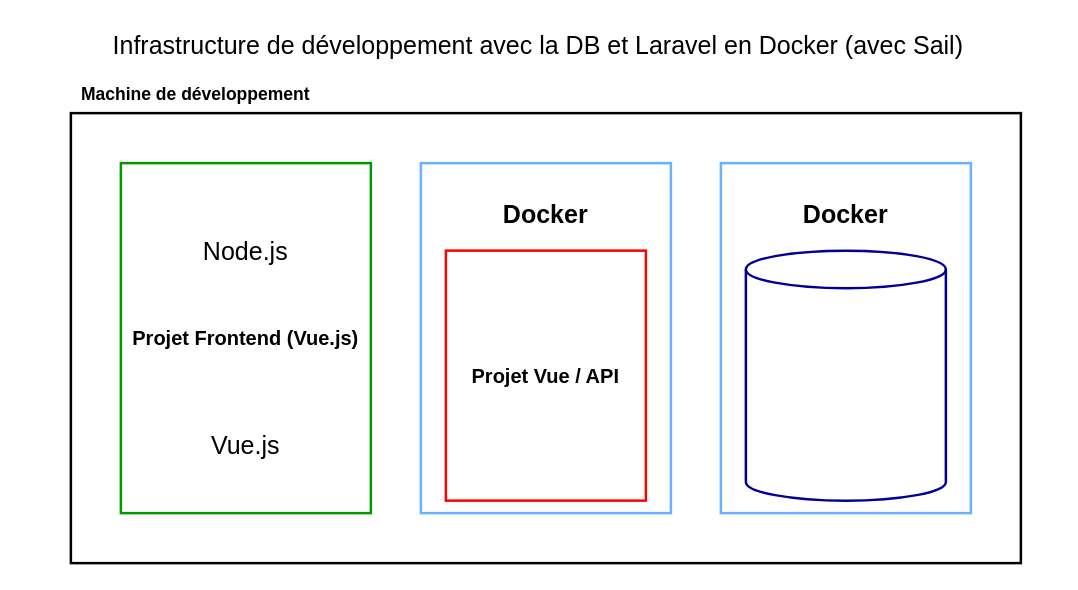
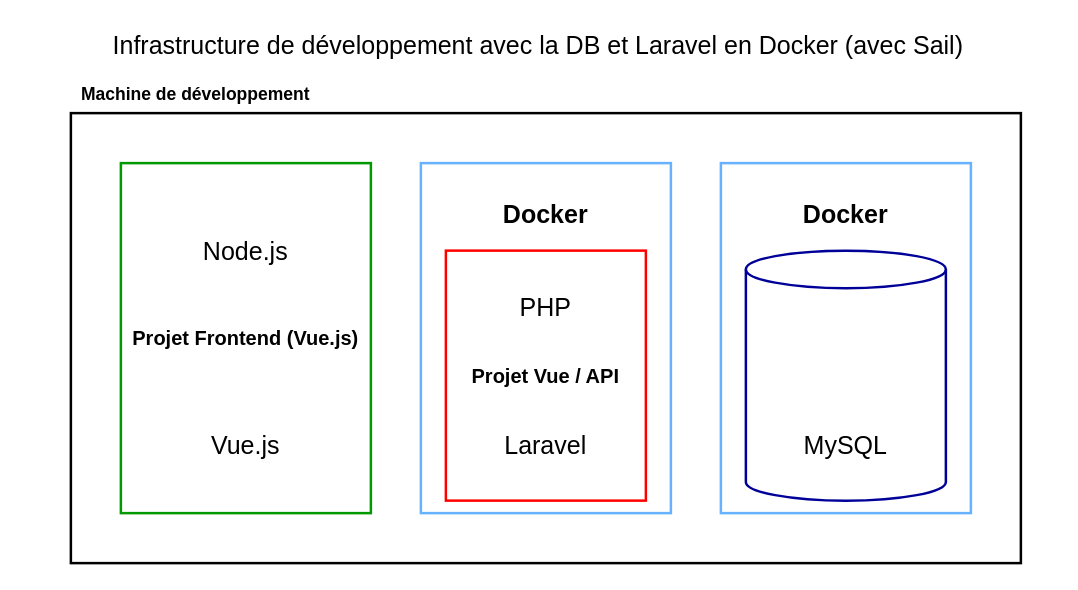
none -> (546, 307)
none -> (546, 444)
none -> (846, 444)
